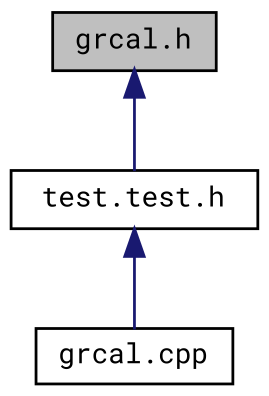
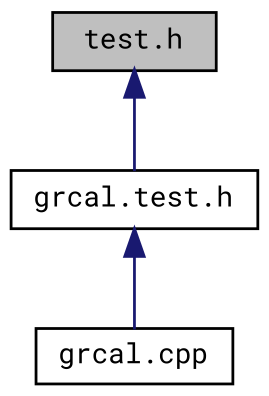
(134, 42) -> (134, 42)
(134, 200) -> (134, 200)
